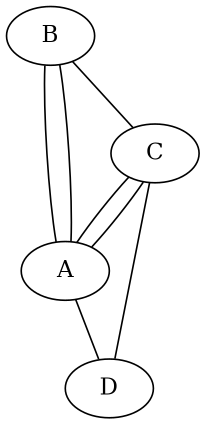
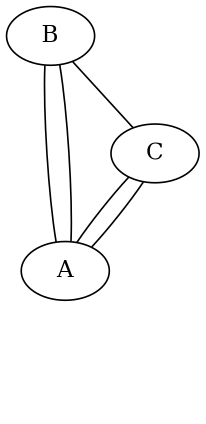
(109, 388) -> none
